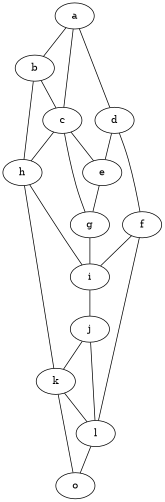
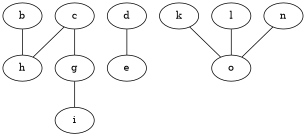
(75, 16) -> none
none -> (283, 16)
(49, 94) -> none
(82, 146) -> none
(96, 199) -> none
(55, 225) -> none
(142, 225) -> none
(39, 277) -> none
(90, 329) -> none
(76, 407) -> none
